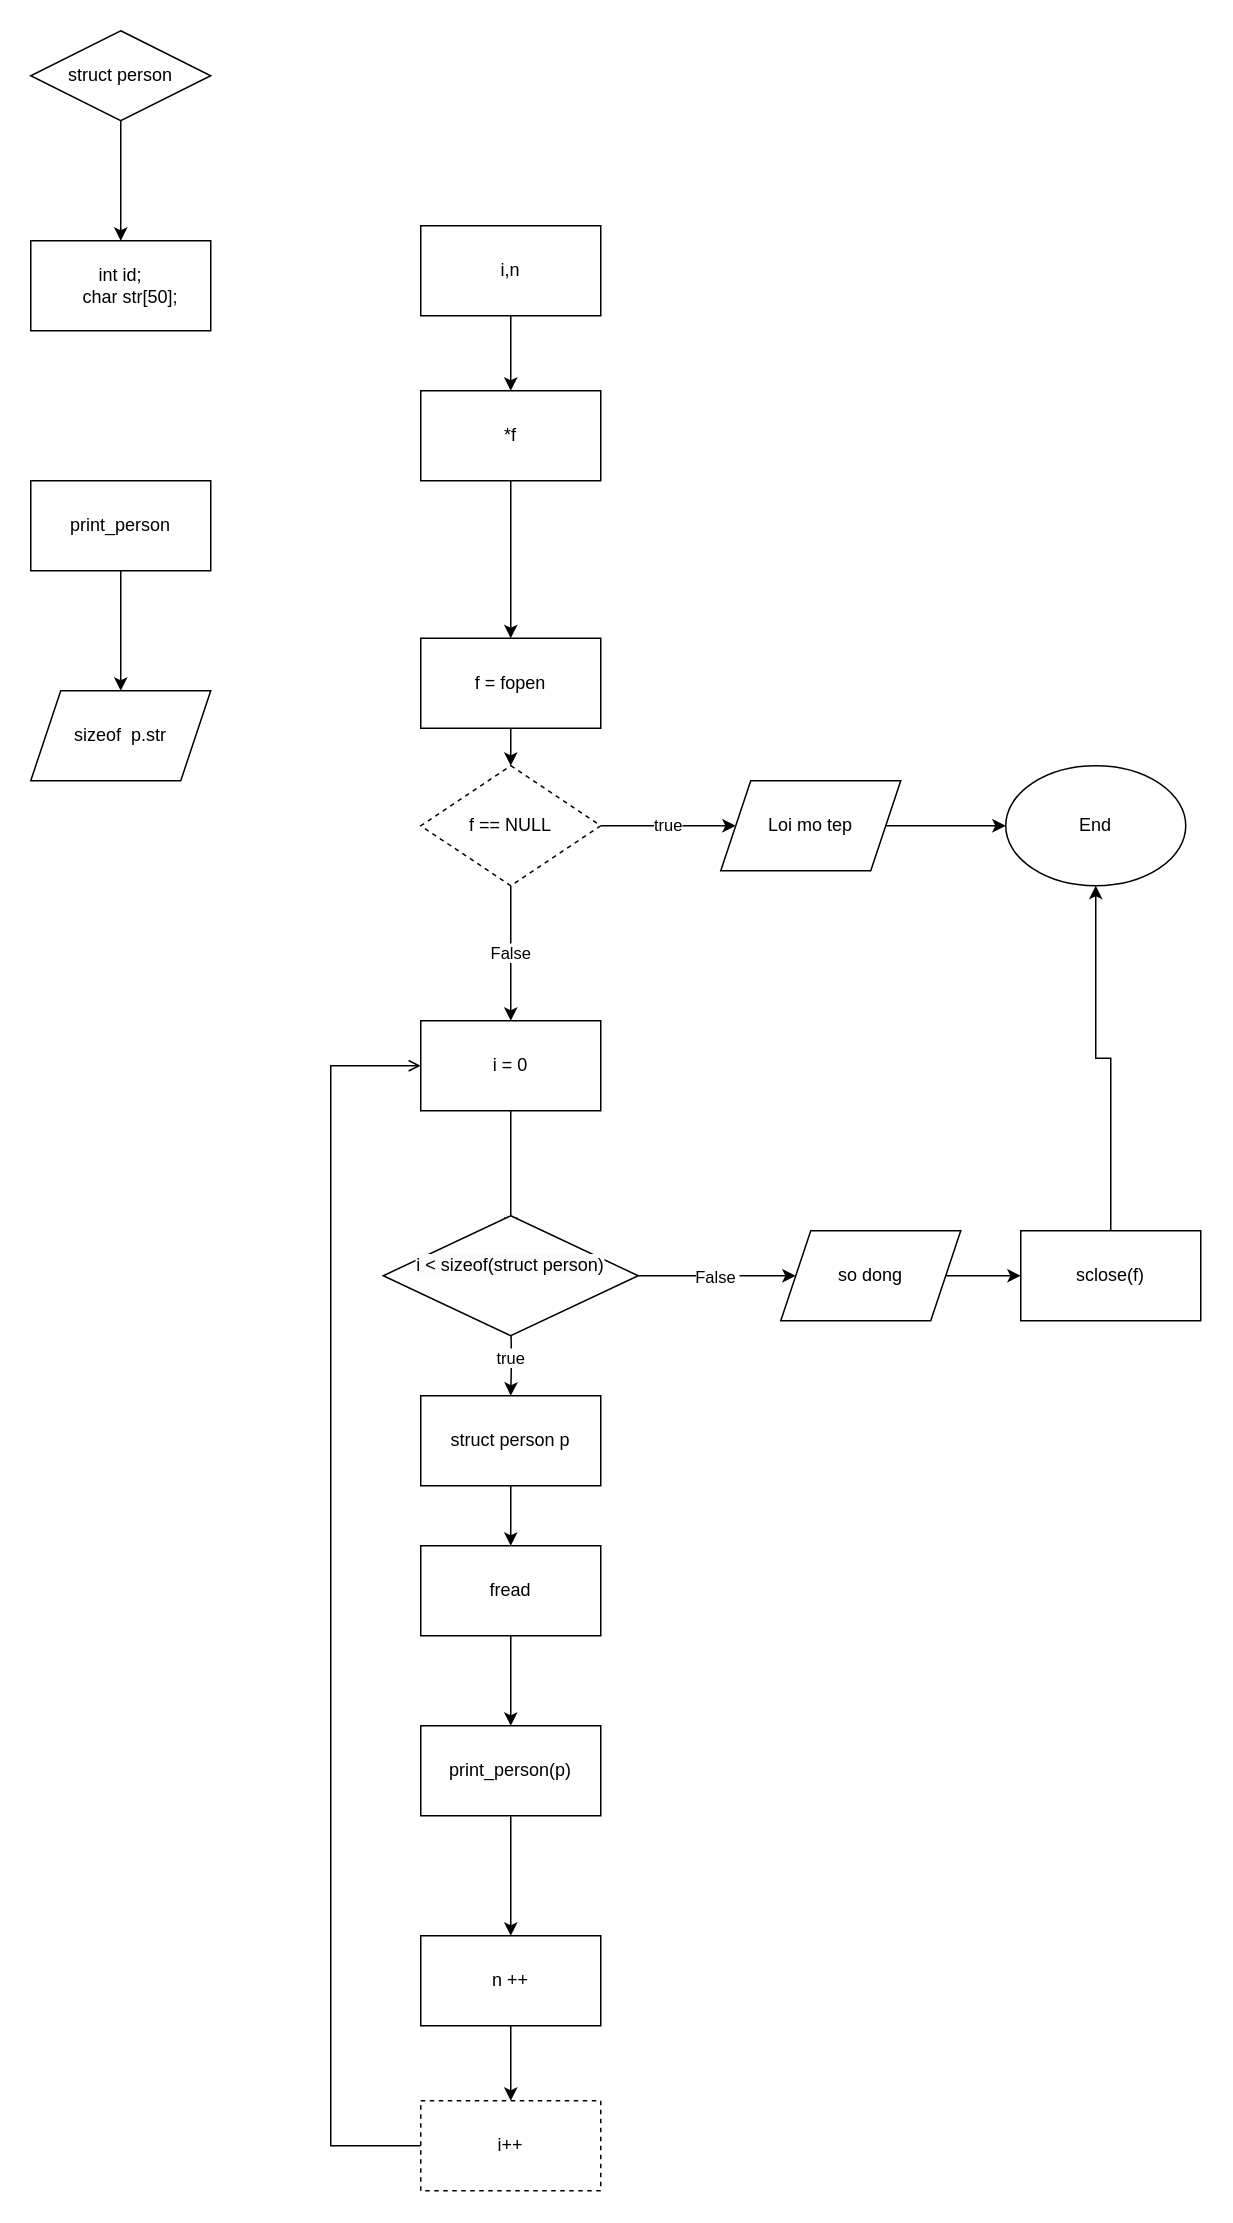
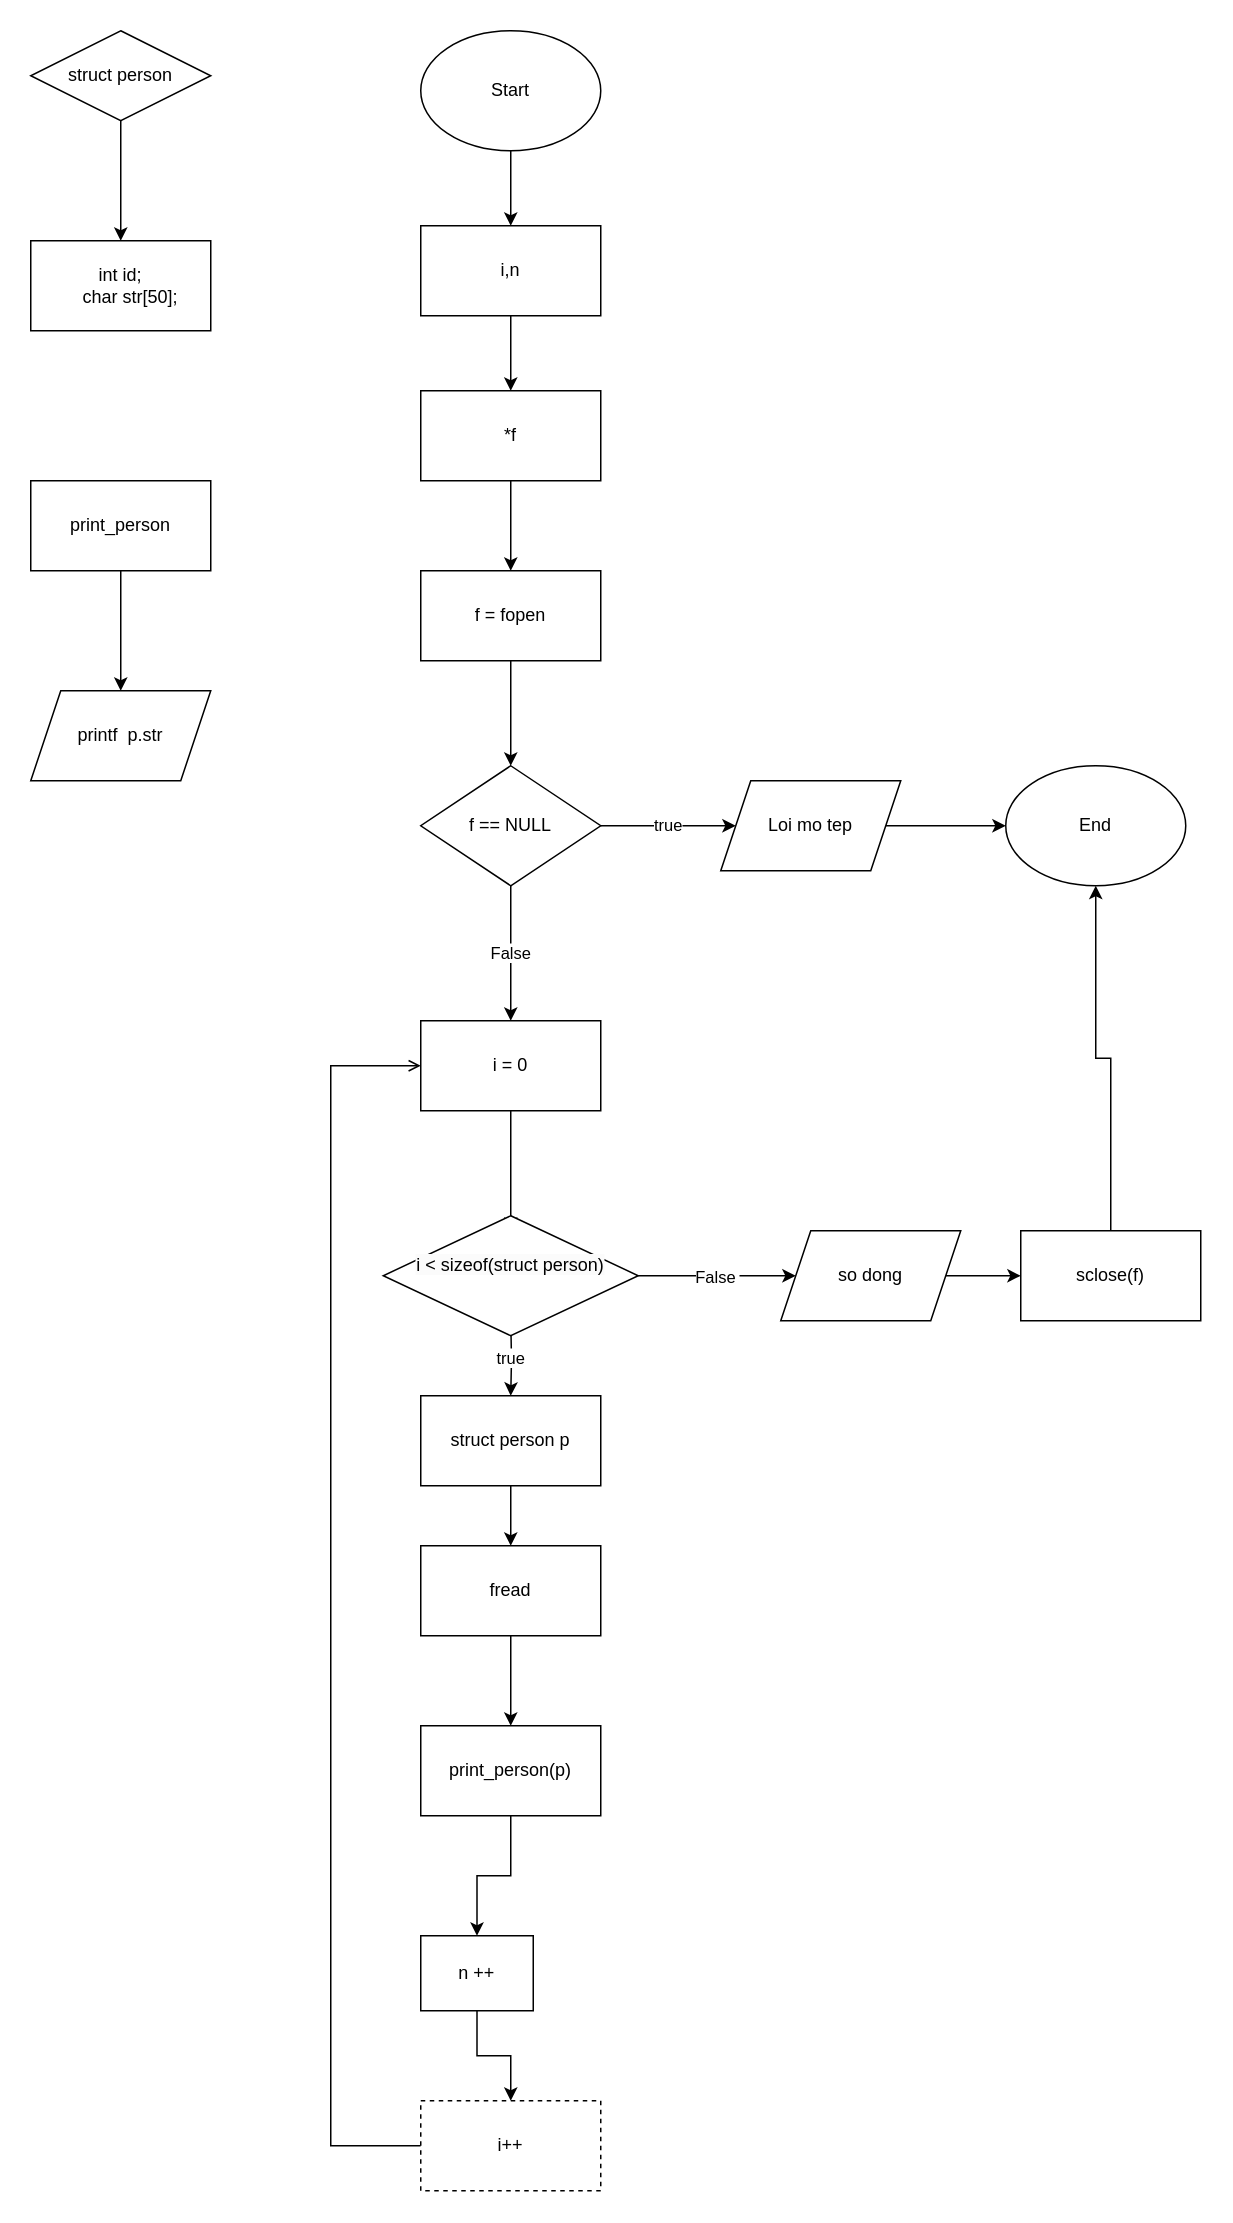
none -> (511, 91)
none -> (511, 183)
(511, 683) -> (511, 616)
(121, 736) -> (121, 736)
(511, 826) -> (511, 826)
(511, 1981) -> (477, 1973)
